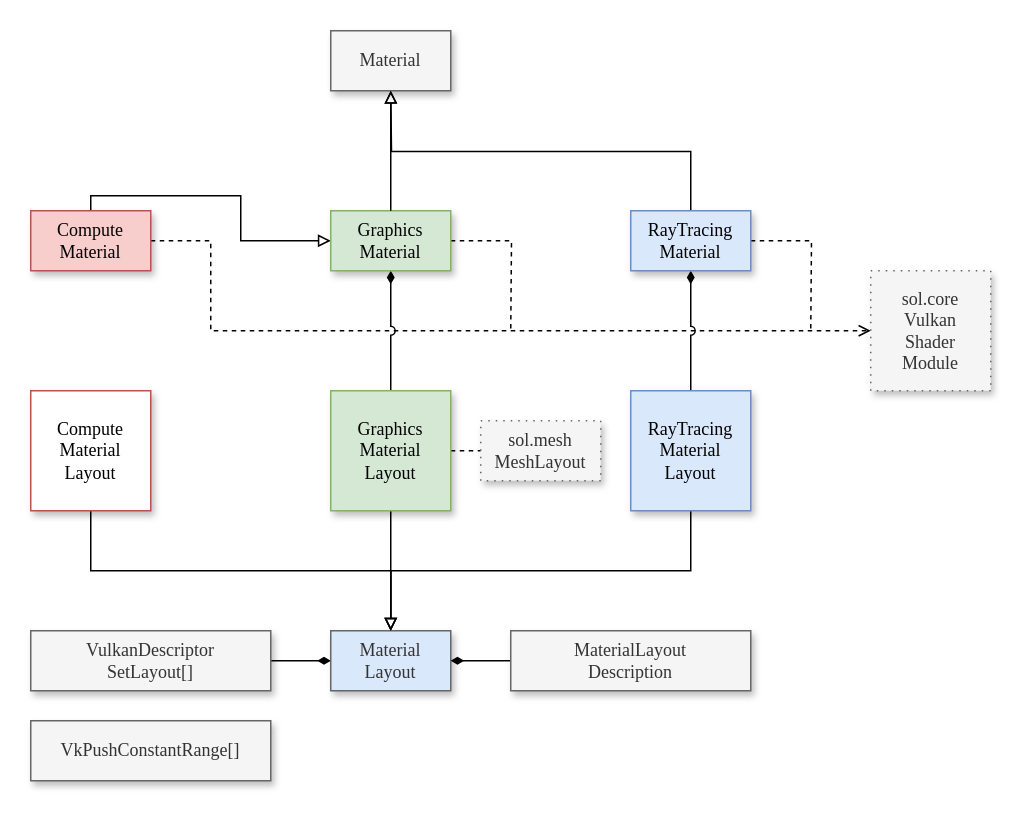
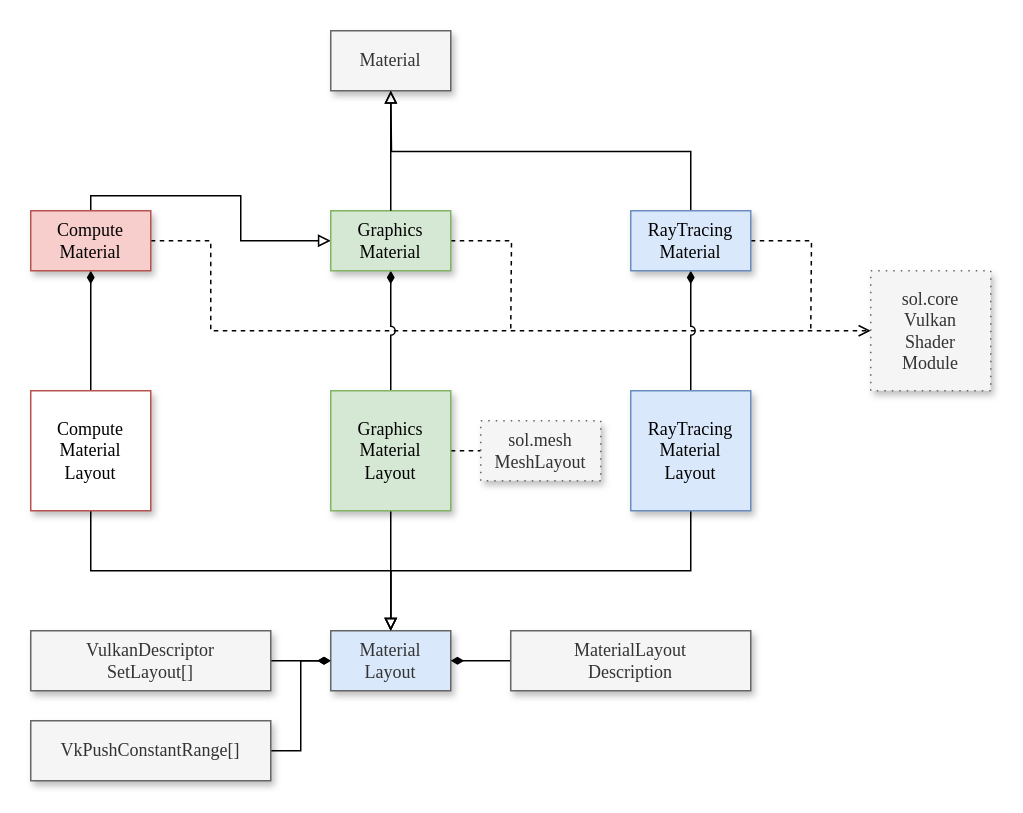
none -> (91, 337)
none -> (301, 722)
